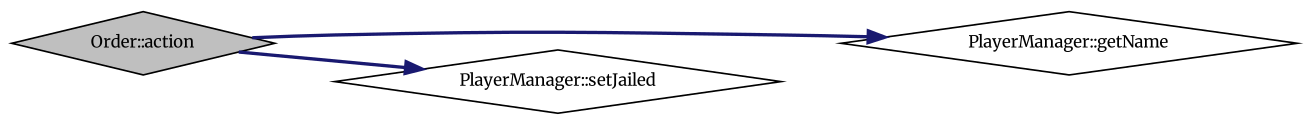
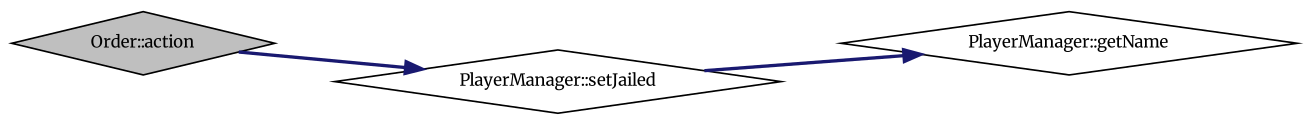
(560, 32) -> (804, 63)
